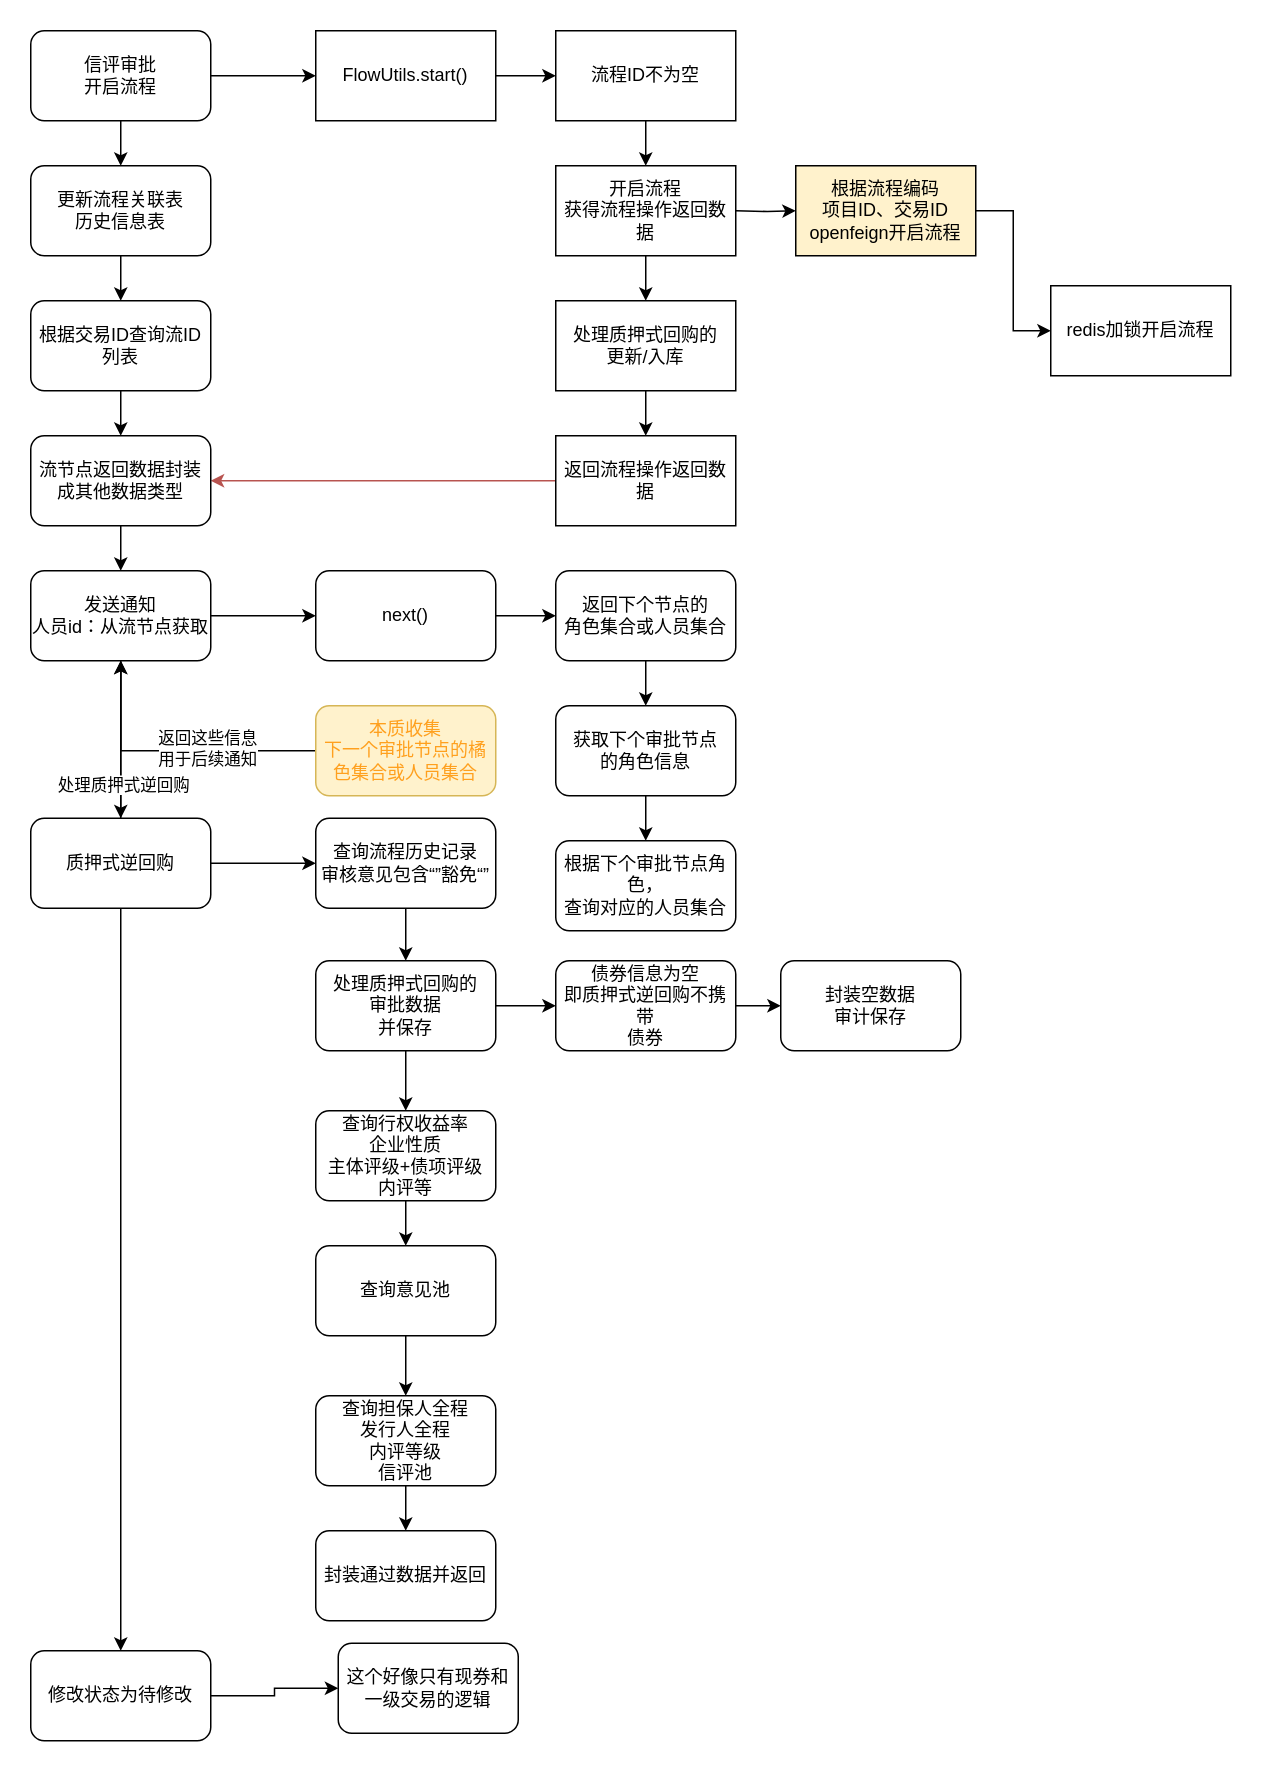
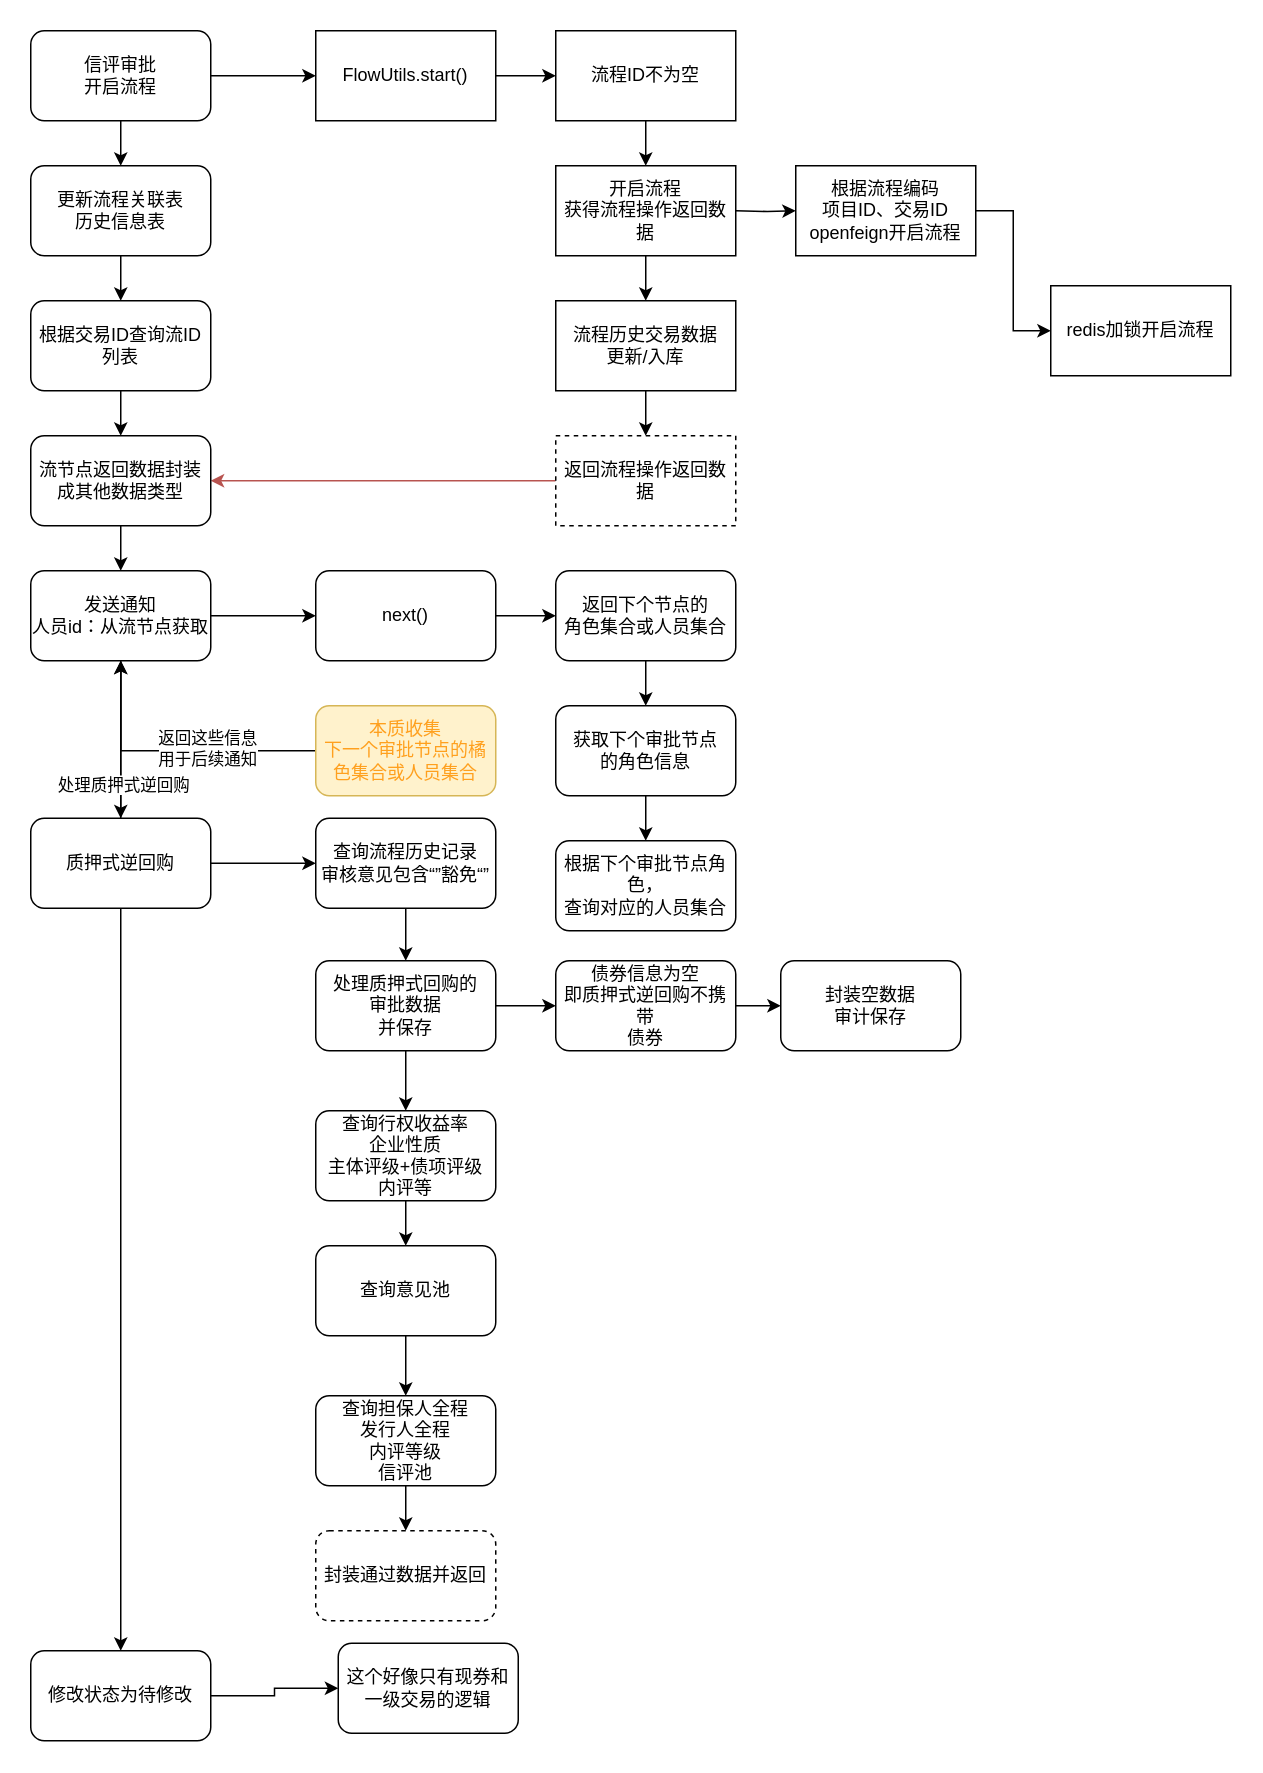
(886, 211) -> (886, 211)
(646, 346) -> (646, 346)
(646, 481) -> (646, 481)
(406, 1576) -> (406, 1576)
